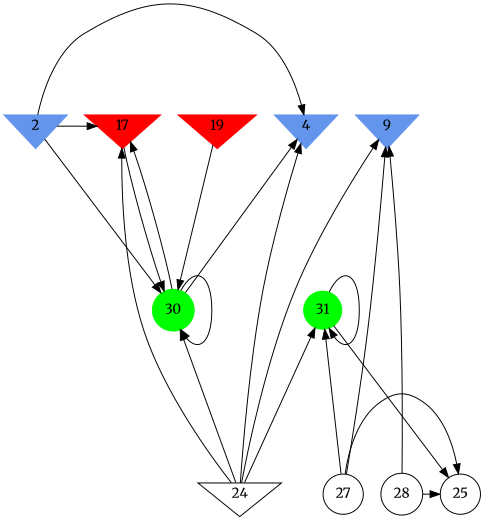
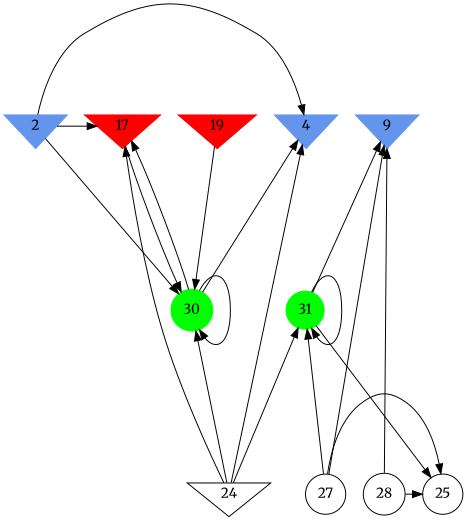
(288, 308) -> (345, 222)
